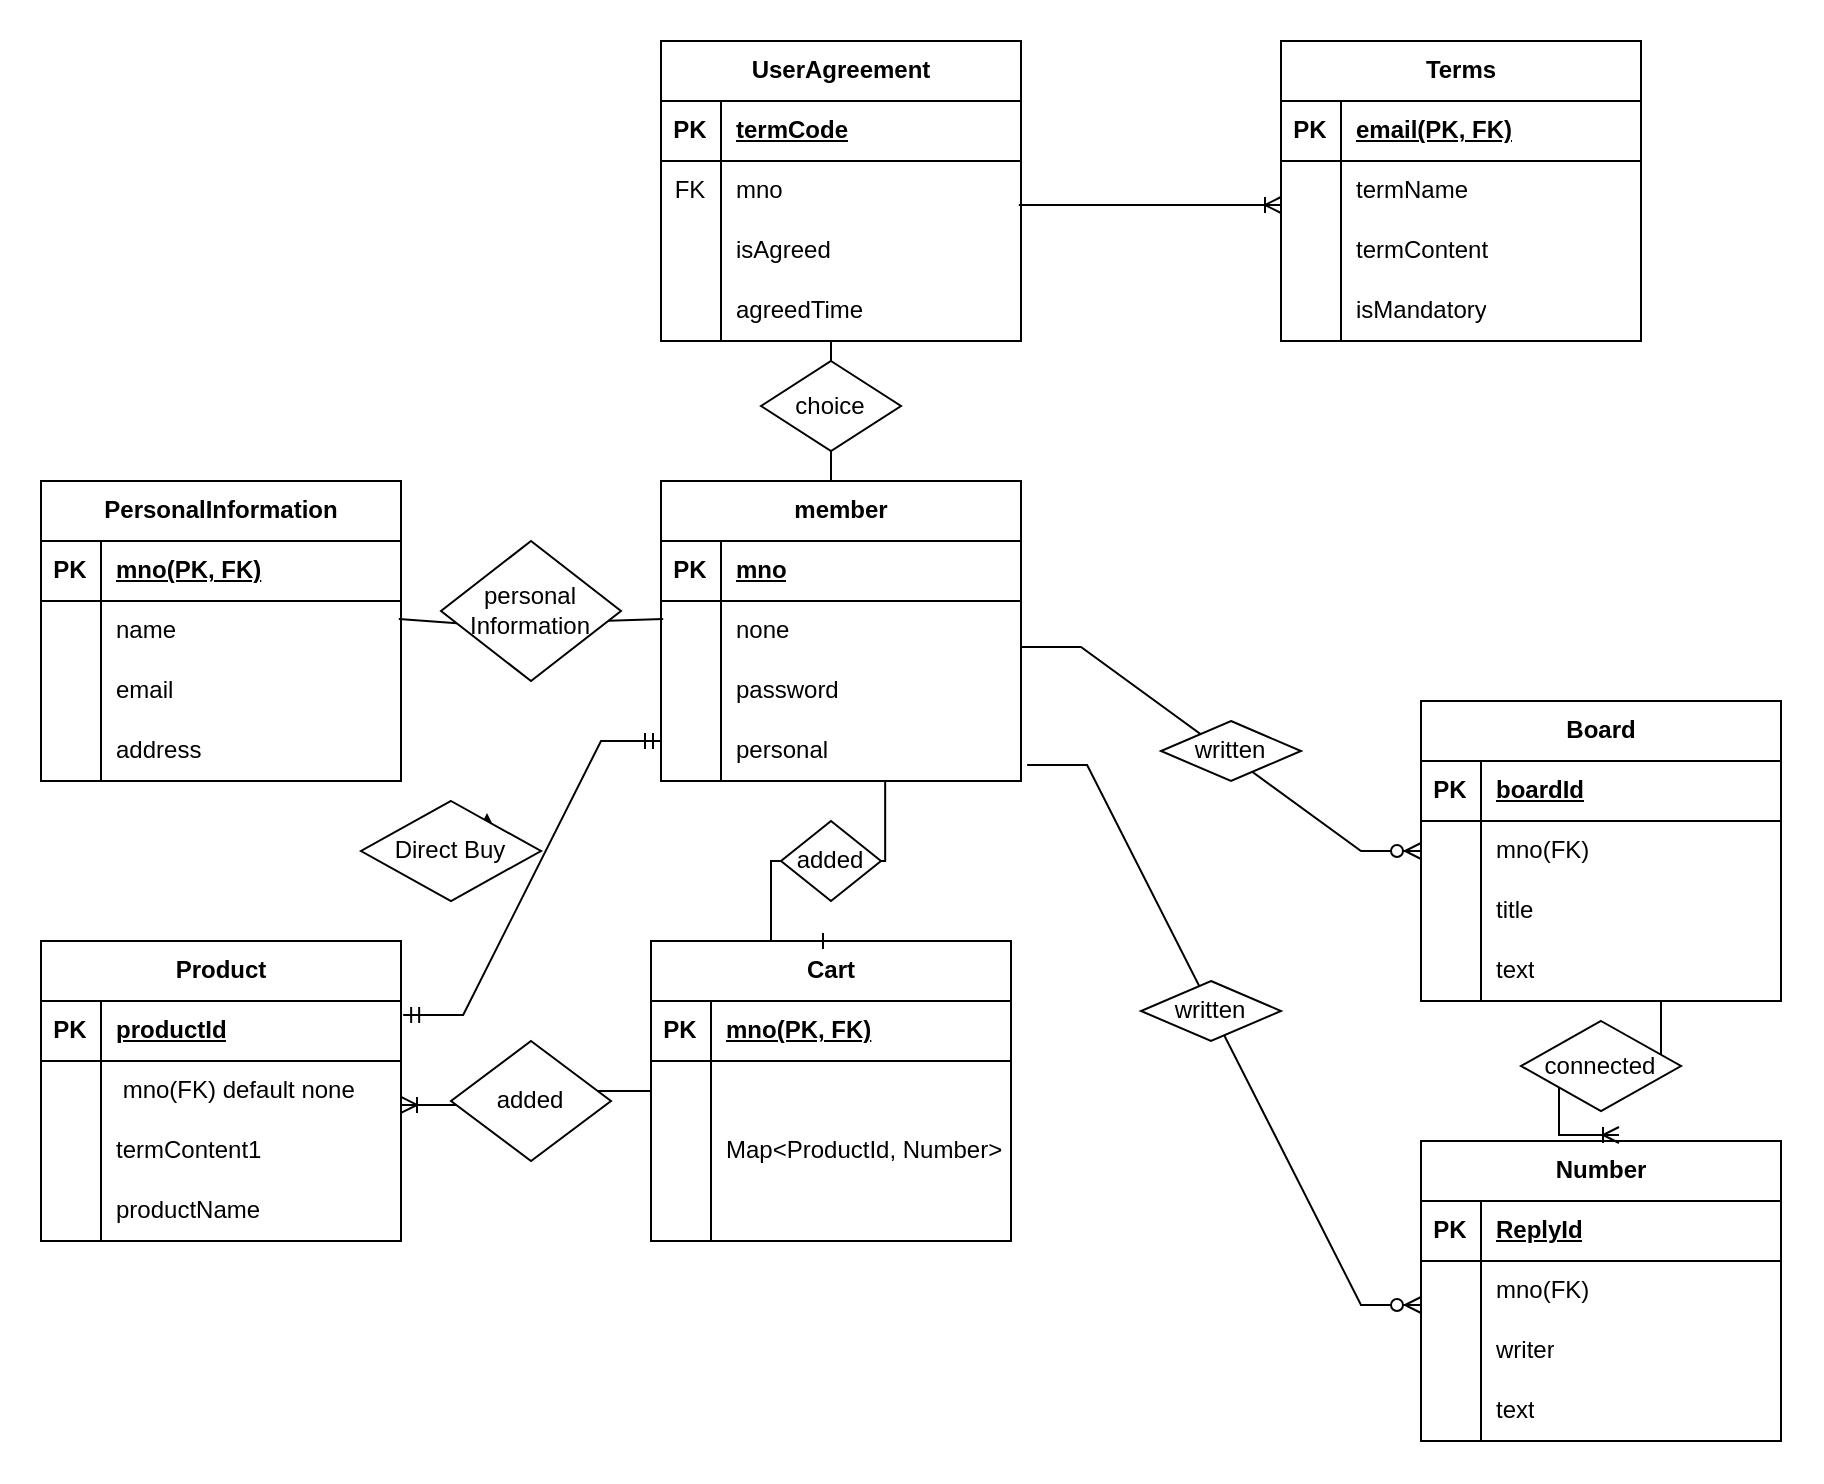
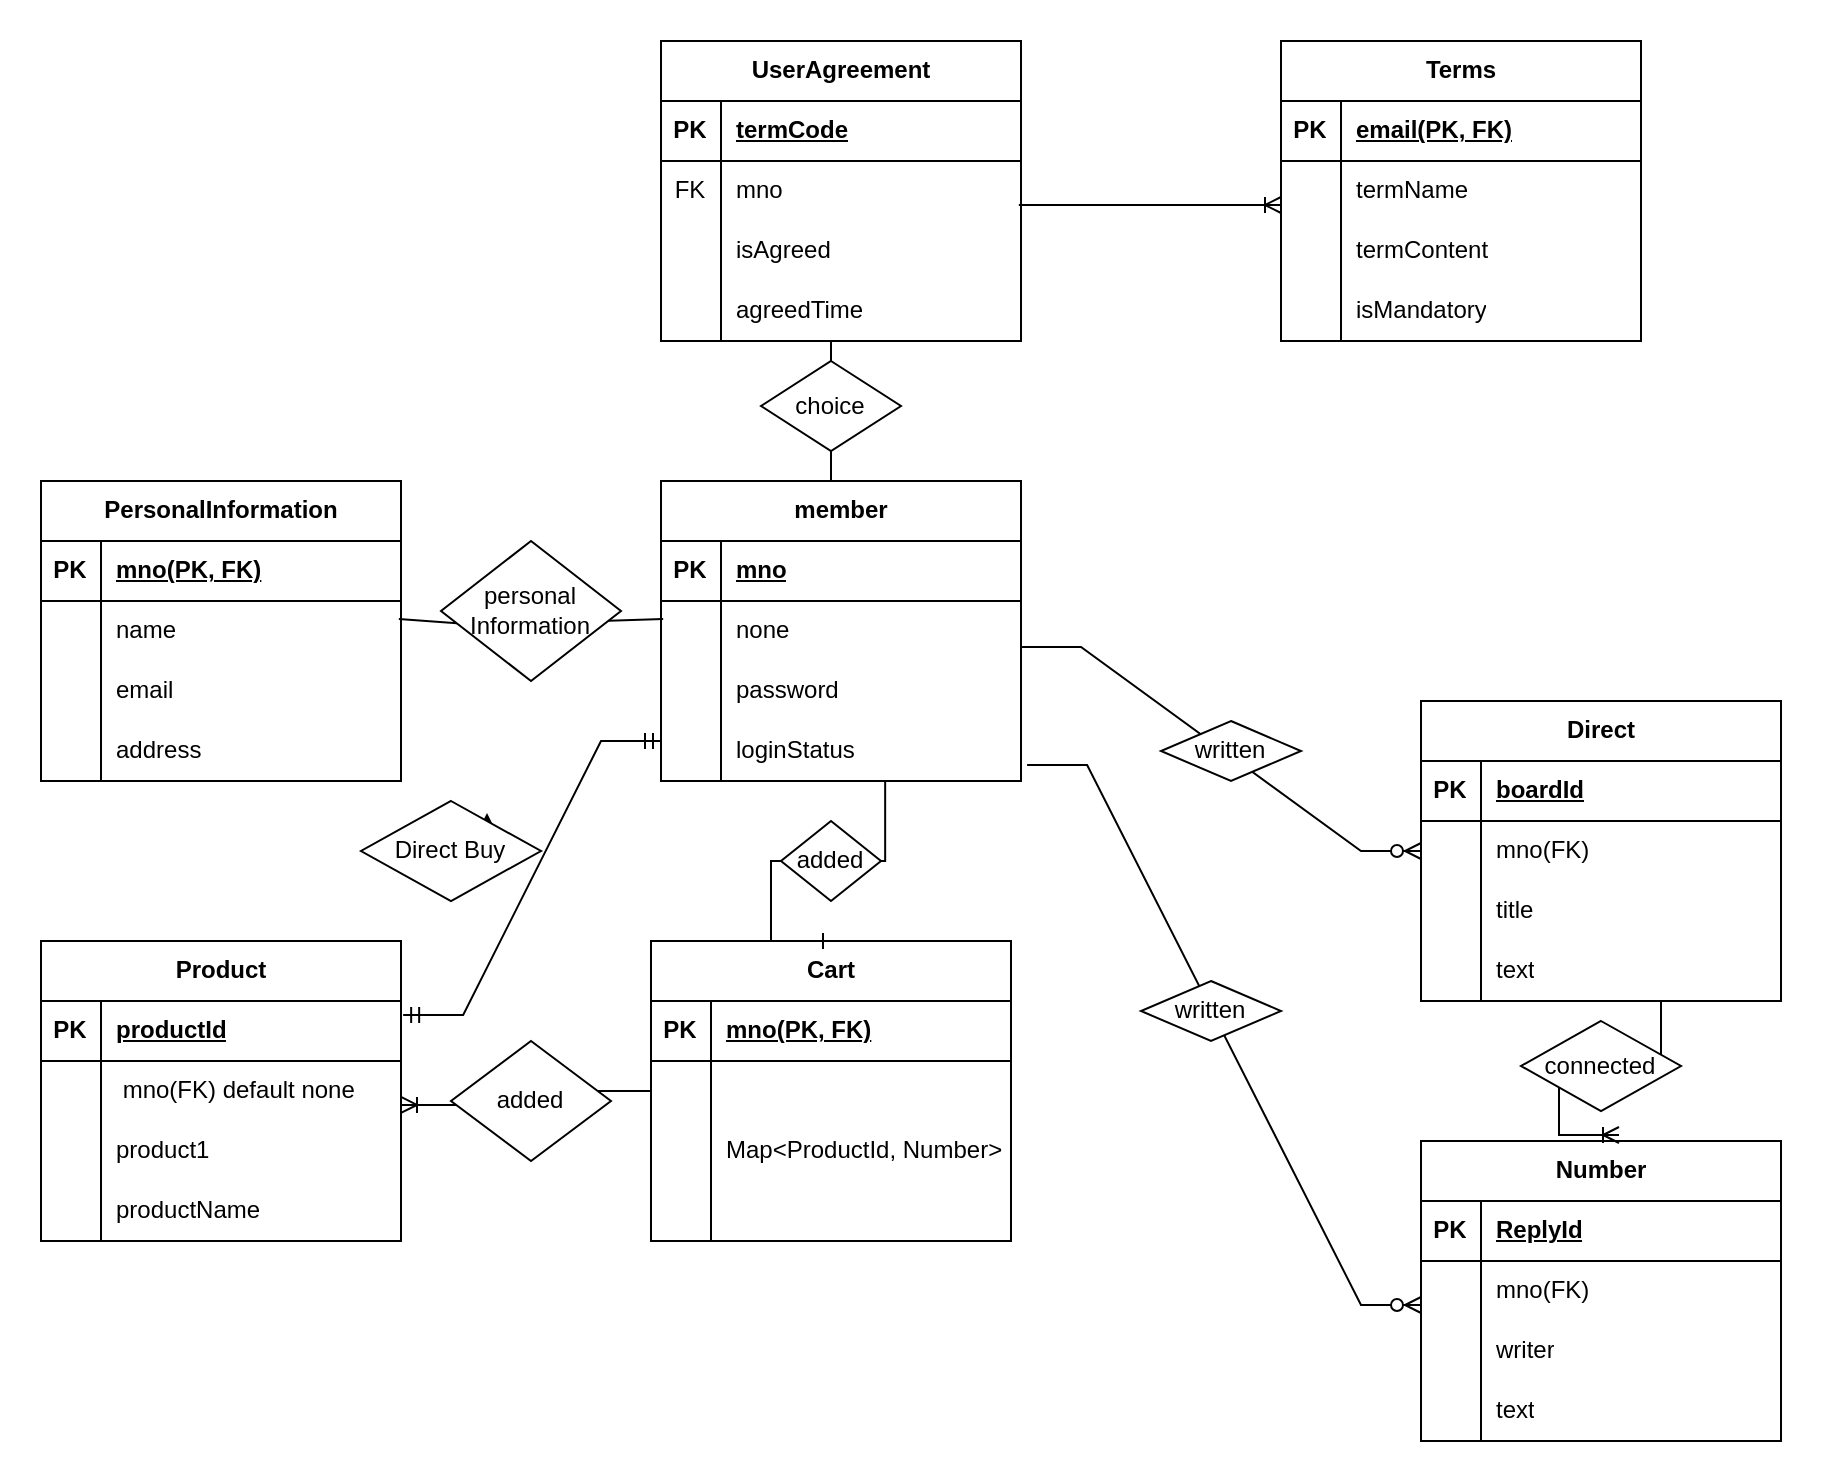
(1602, 731) -> (1602, 731)
(788, 751) -> (805, 751)
(198, 1151) -> (171, 1151)
